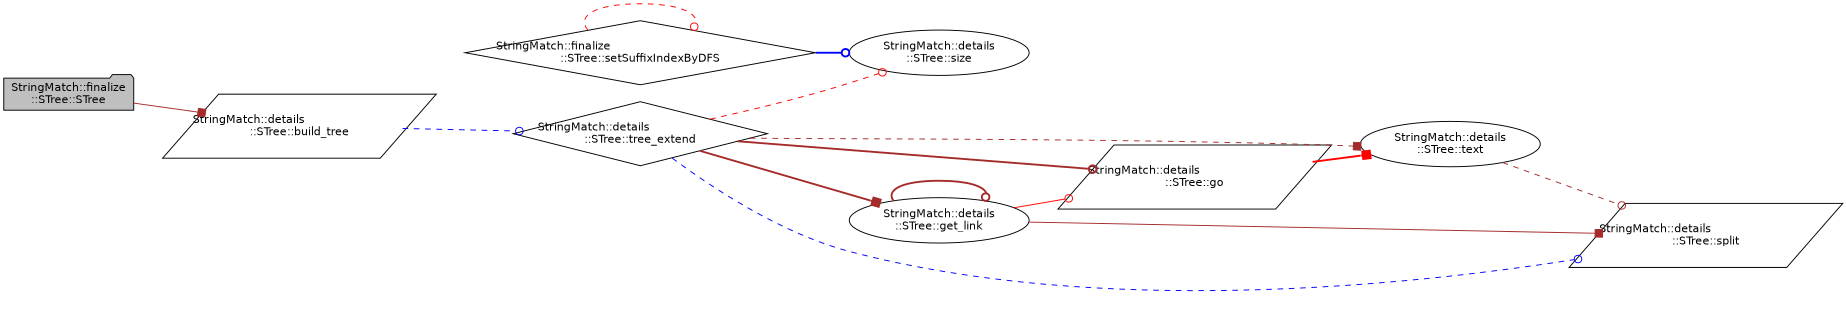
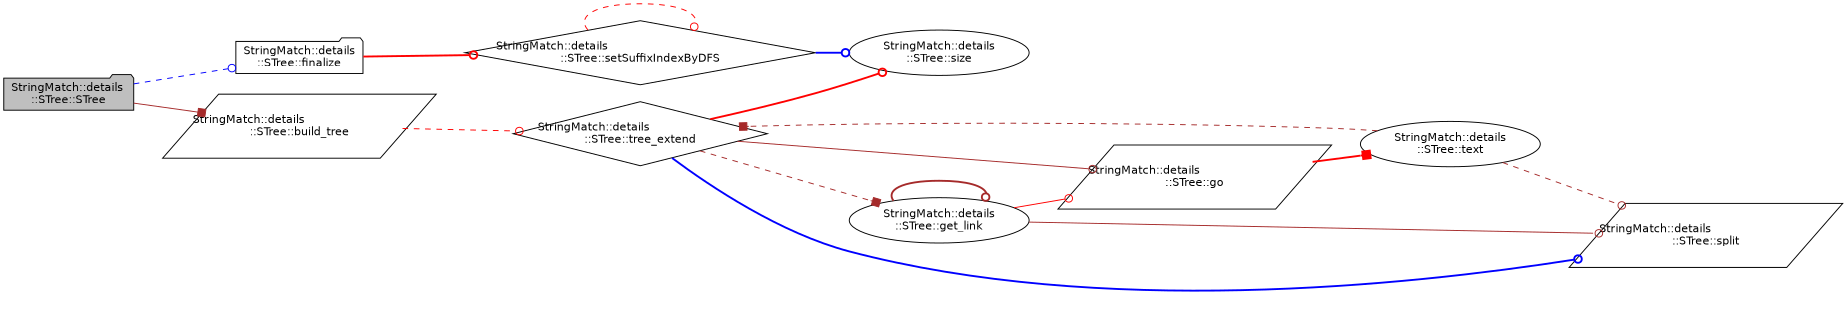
(640, 53) -> (640, 53)
none -> (299, 57)
(69, 94) -> (69, 94)
(795, 99) -> (795, 99)
(459, 130) -> (459, 130)
(1051, 140) -> (1063, 123)
(913, 155) -> (913, 155)
(785, 176) -> (785, 176)
(1311, 228) -> (1311, 228)
(1110, 288) -> (1110, 288)
